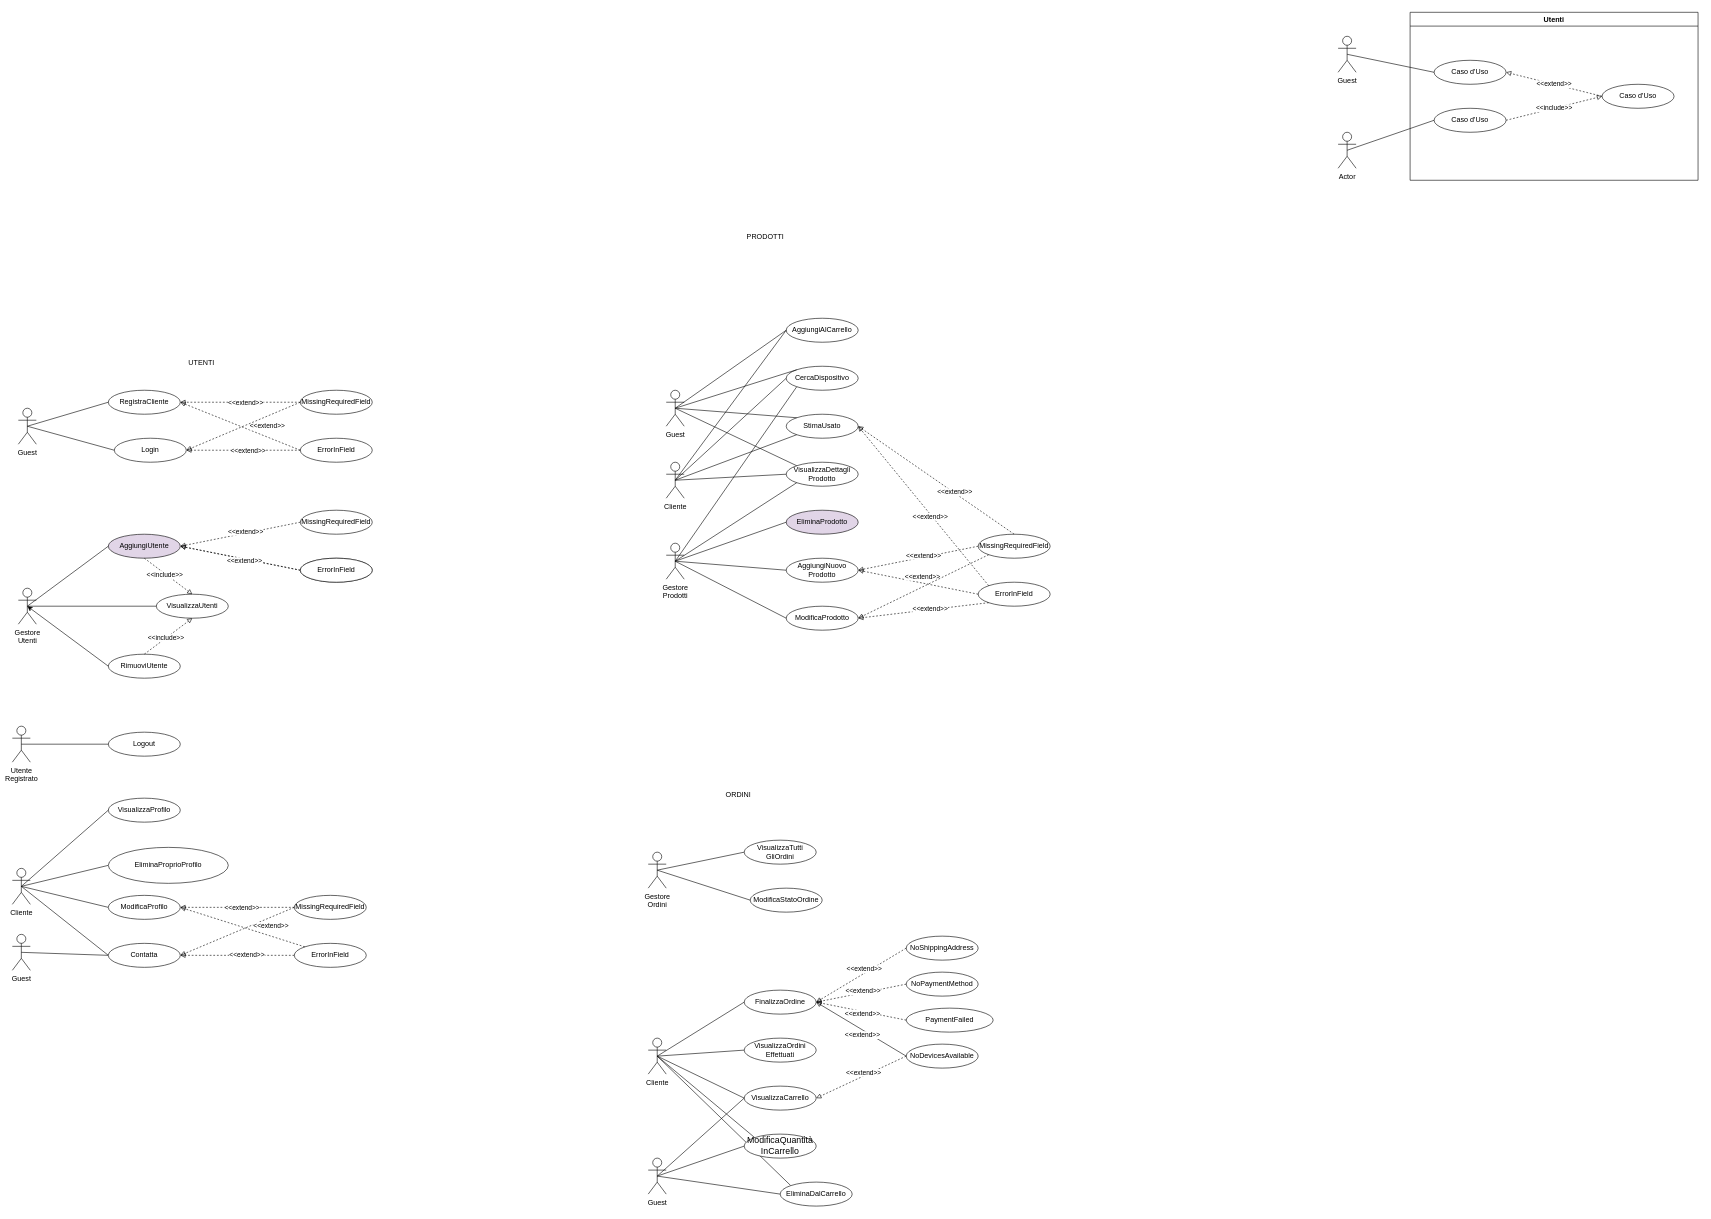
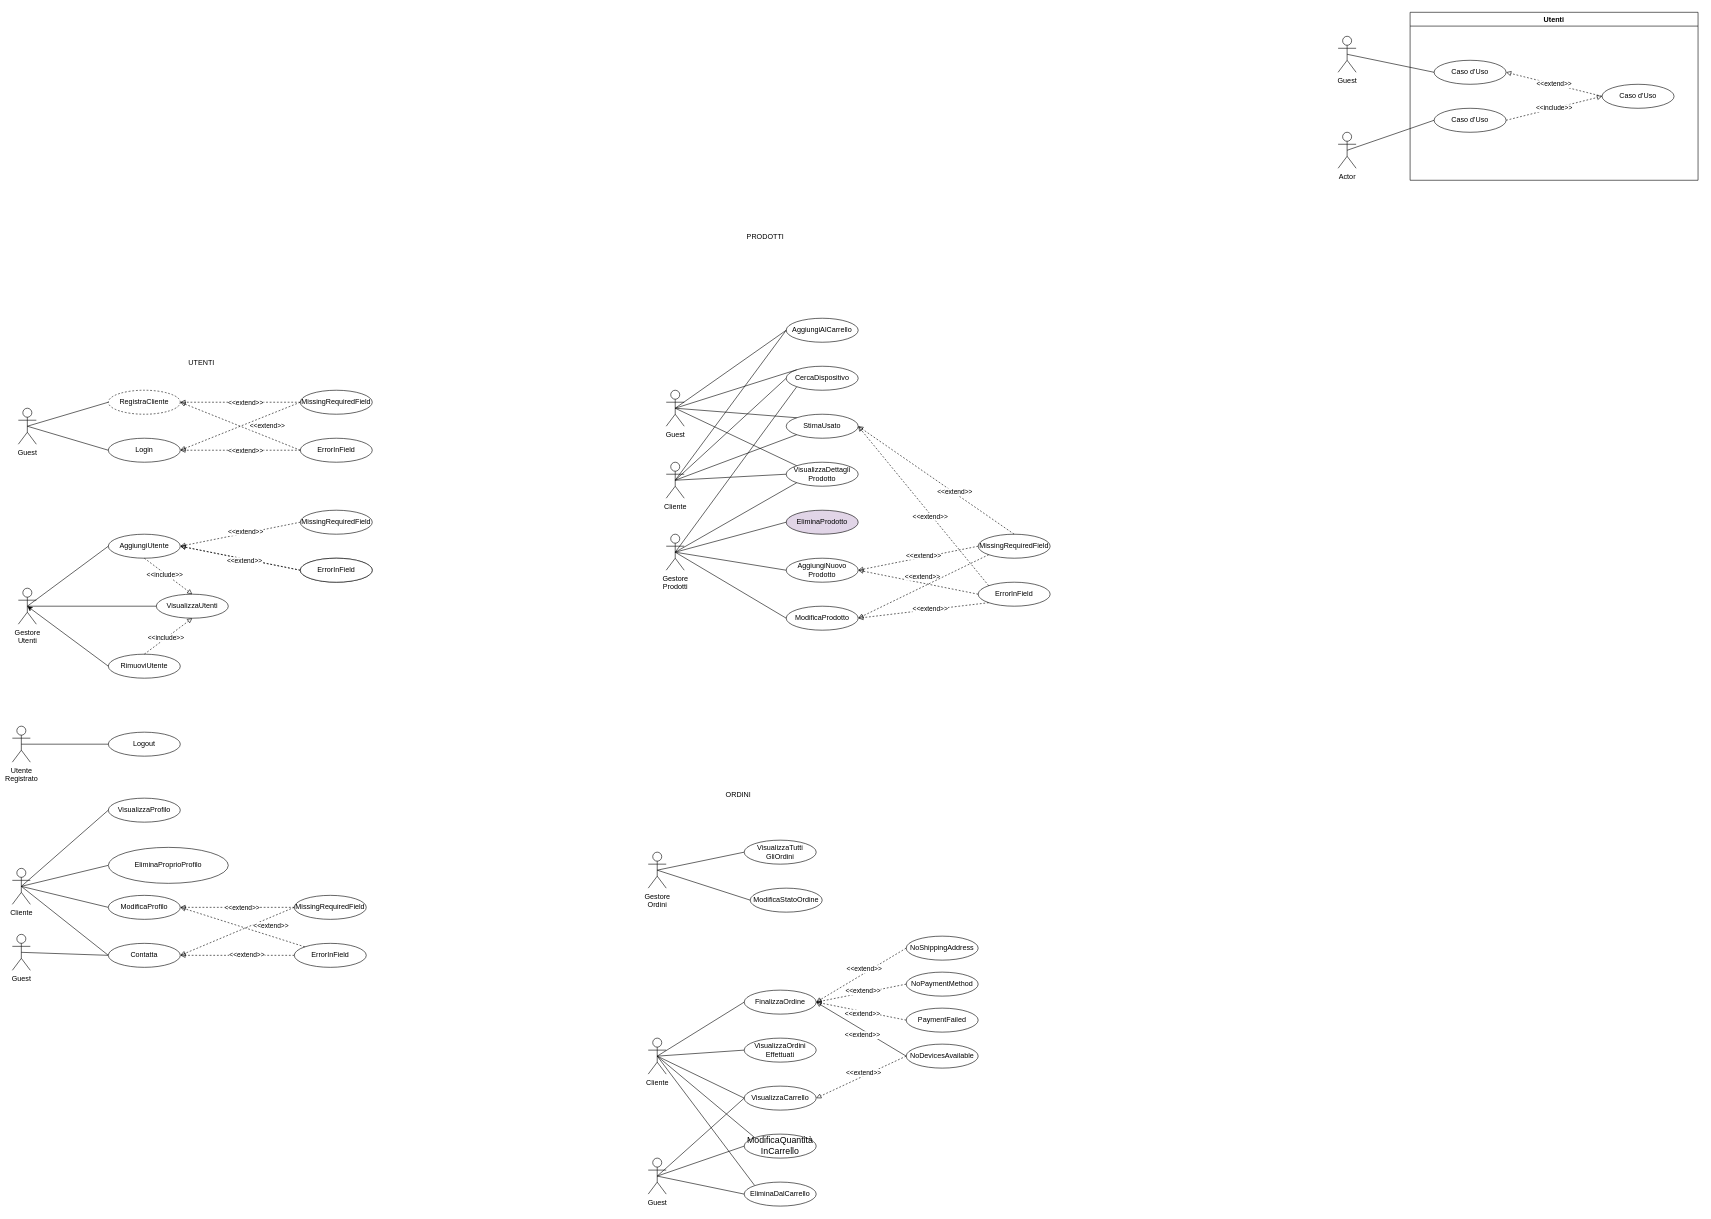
(144, 402) -> (144, 402)
(150, 450) -> (144, 450)
(144, 546) -> (144, 546)
(675, 561) -> (675, 552)
(950, 1020) -> (942, 1020)
(816, 1194) -> (780, 1194)
